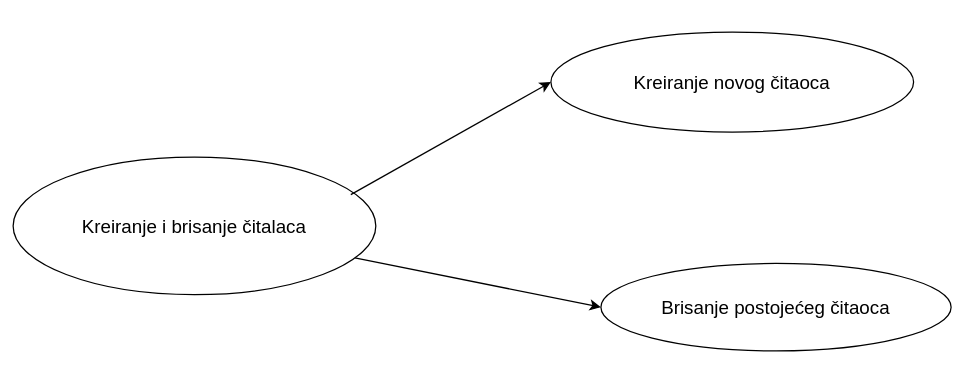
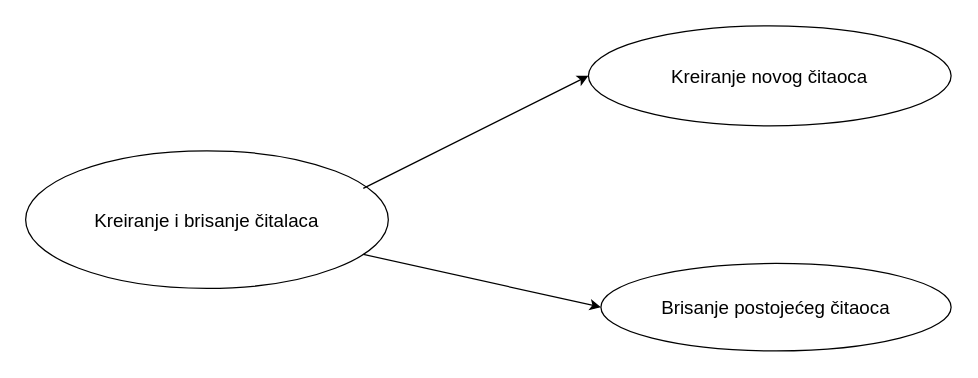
(732, 82) -> (769, 76)
(194, 226) -> (207, 219)
